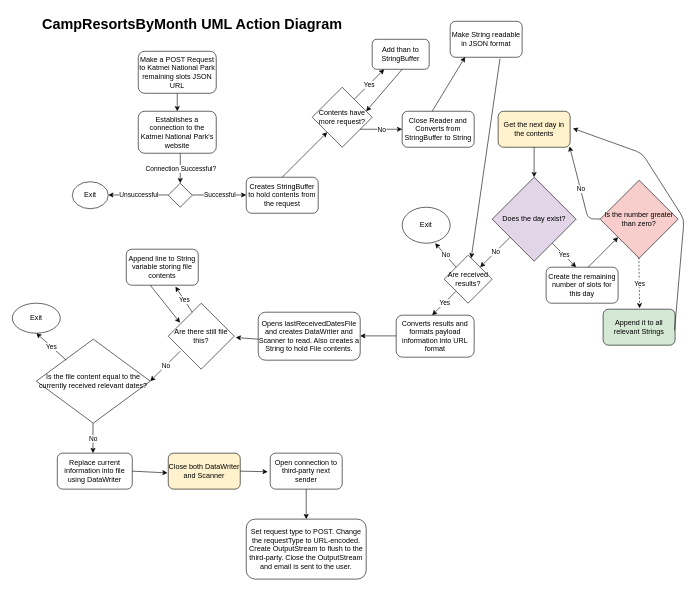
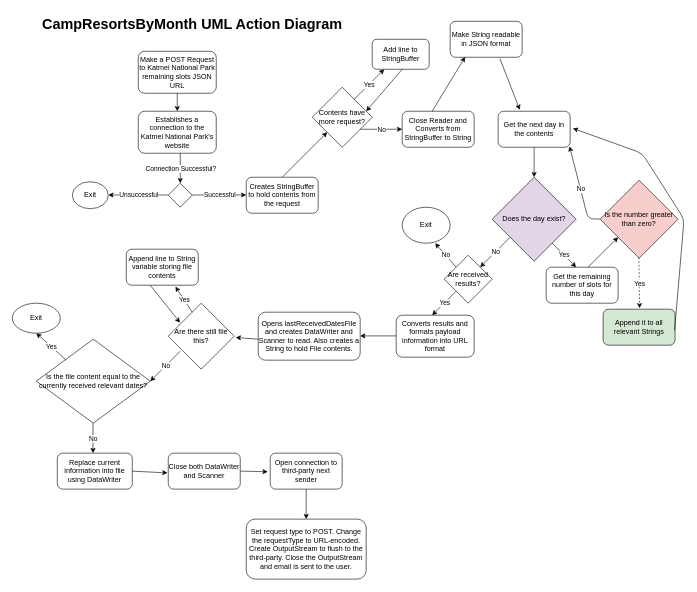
(401, 54) -> (401, 54)
(534, 129) -> (534, 129)
(486, 156) -> (509, 83)
(582, 285) -> (582, 285)
(204, 471) -> (204, 471)
